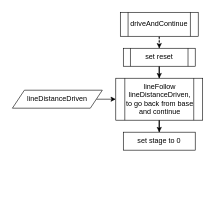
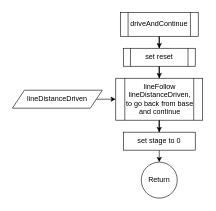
(159, 44) -> (159, 44)
none -> (159, 156)
none -> (159, 180)
